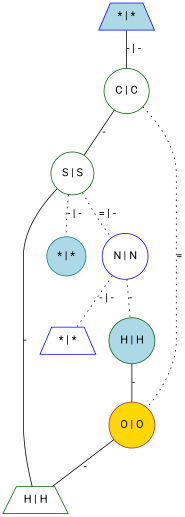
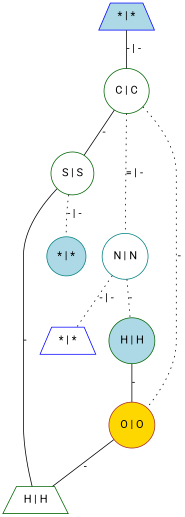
(96, 216) -> (126, 173)
(125, 256) -> (125, 256)
(179, 256) -> (179, 256)
